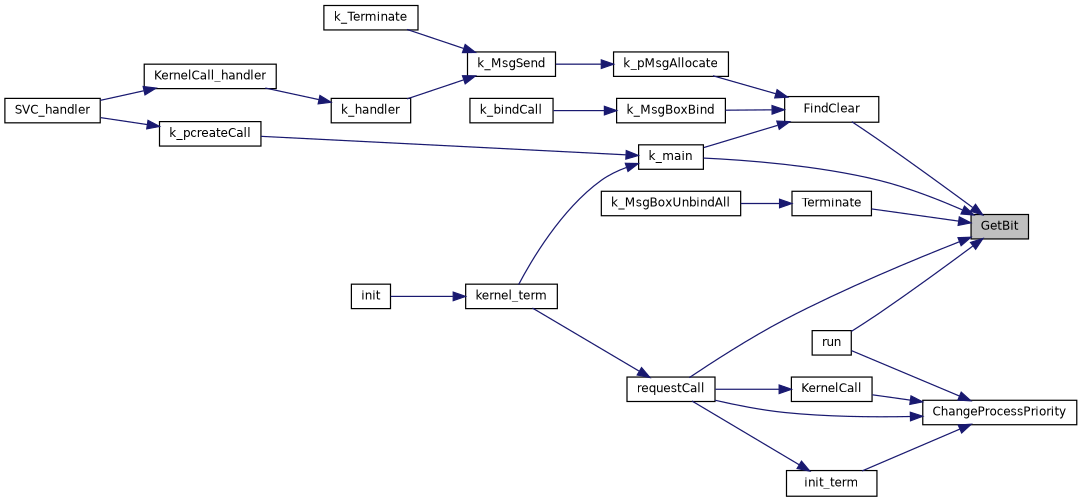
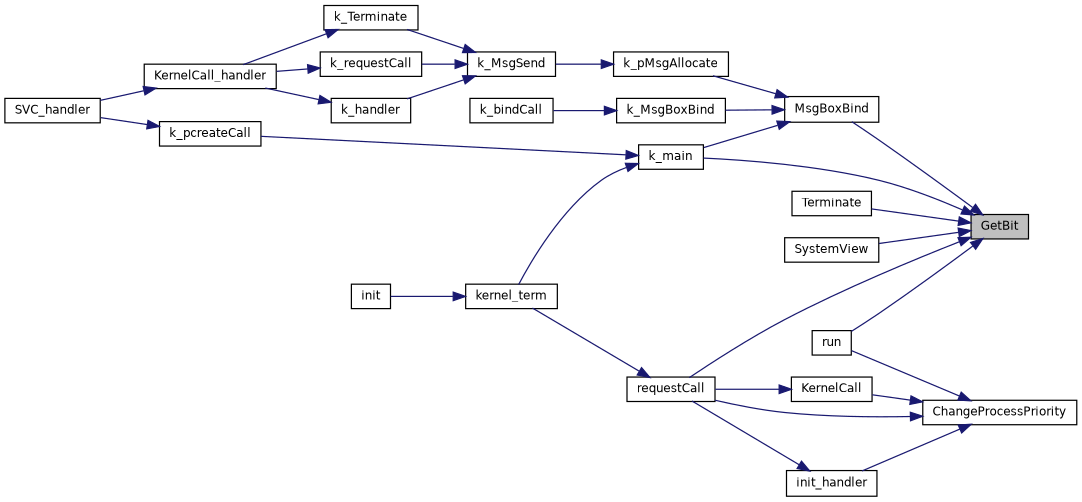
none -> (285, 49)
none -> (371, 64)
(832, 109) -> (832, 109)
(671, 204) -> none
none -> (832, 250)
(832, 483) -> (832, 483)
